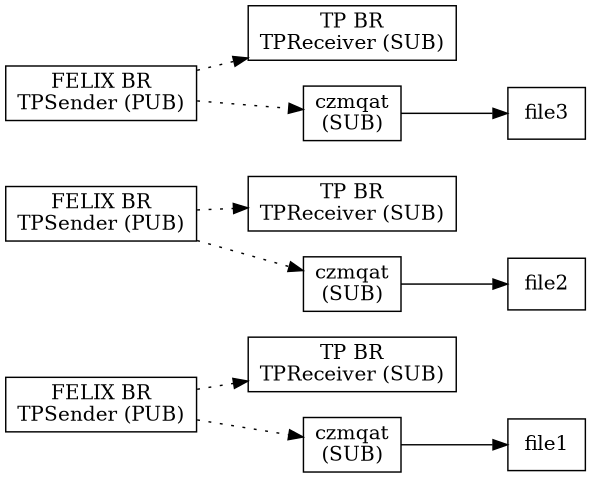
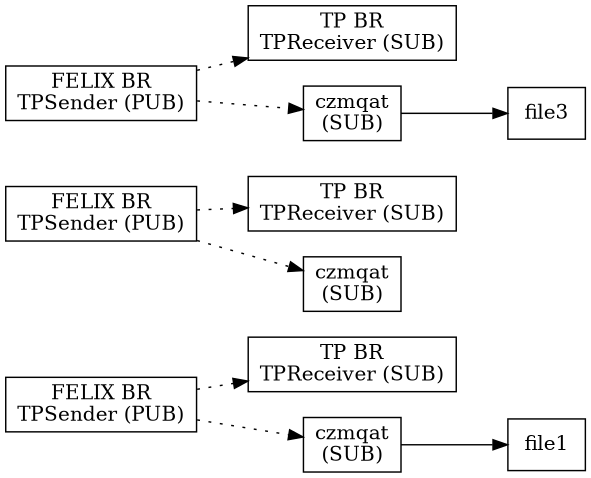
(547, 284) -> none
